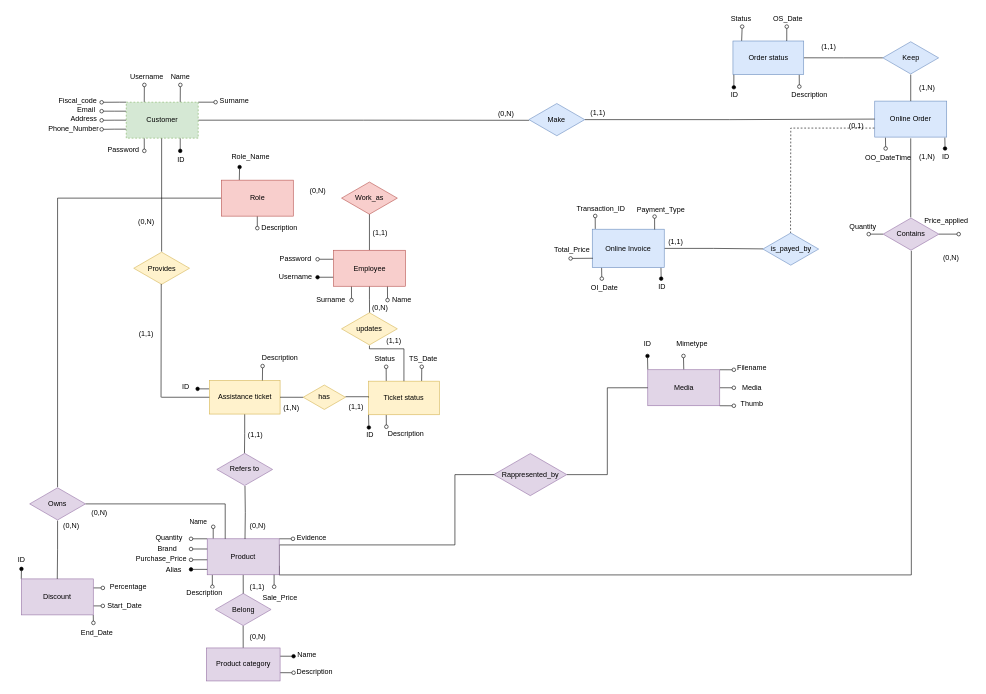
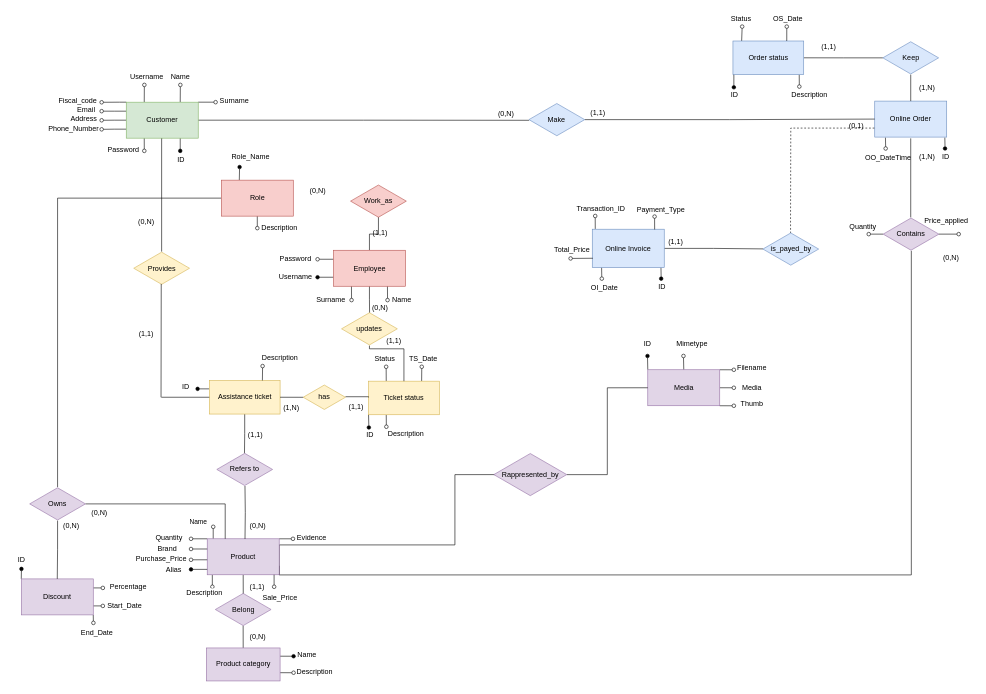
(162, 120) -> (162, 120)
(370, 198) -> (379, 201)
